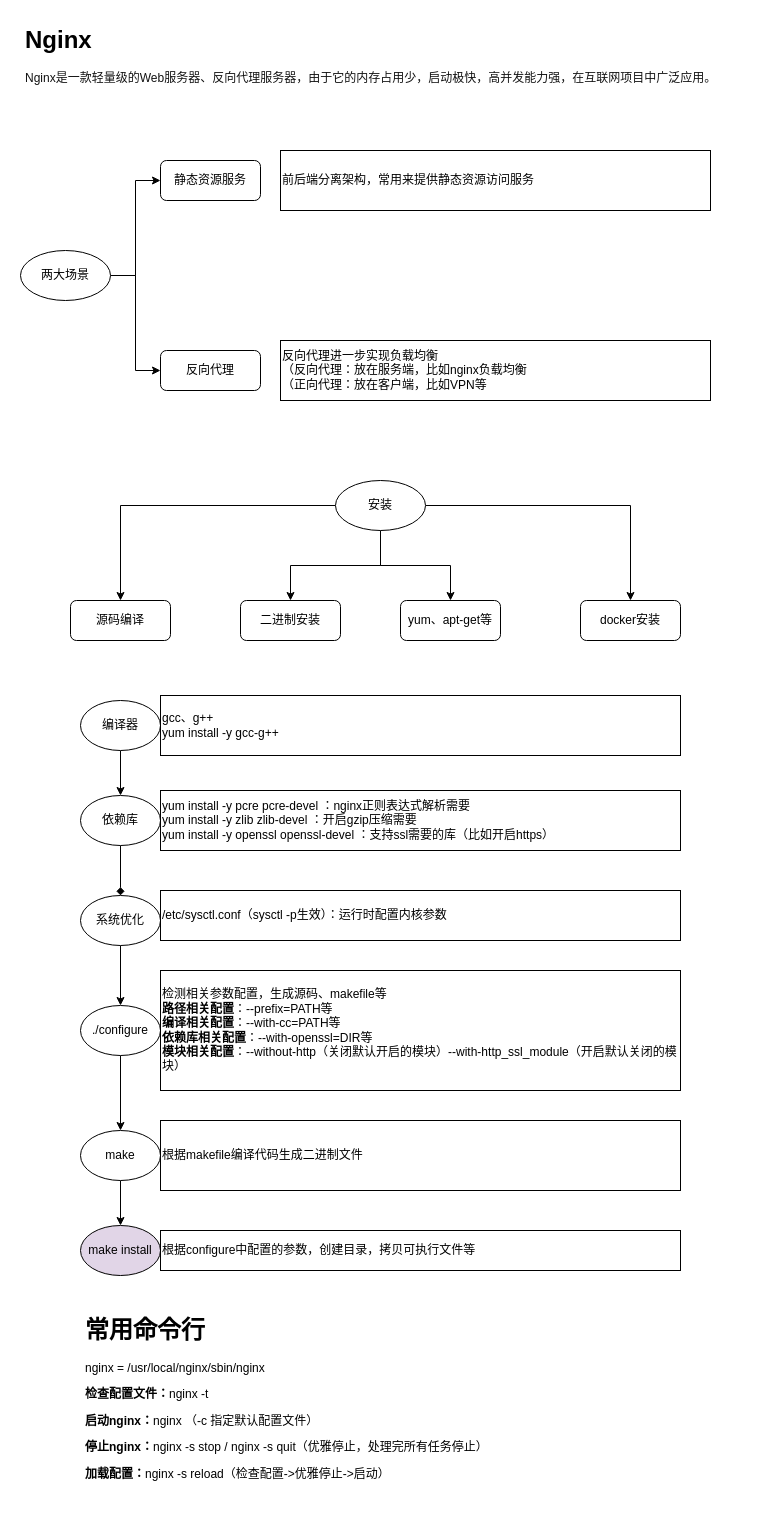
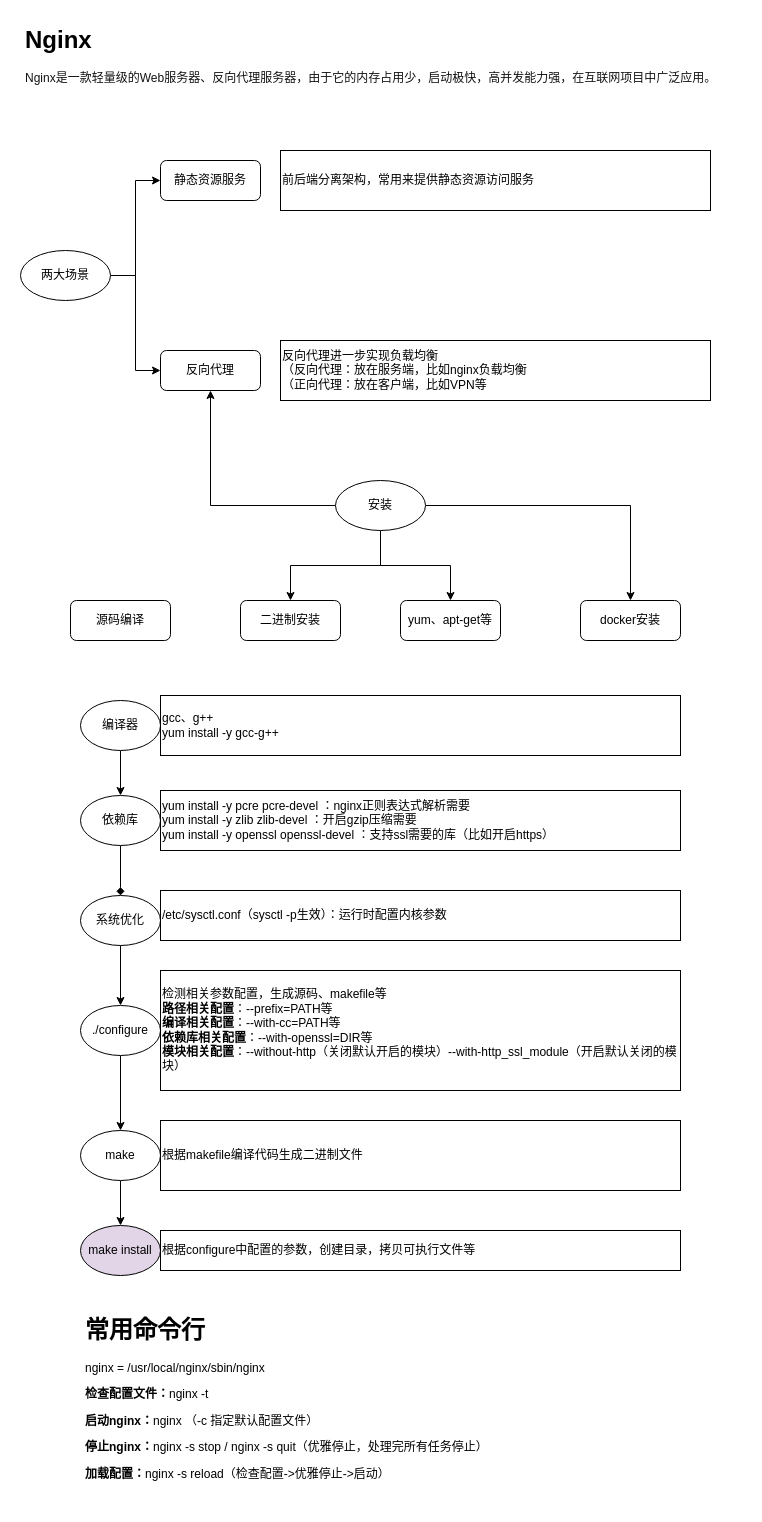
(123, 506) -> (211, 452)
